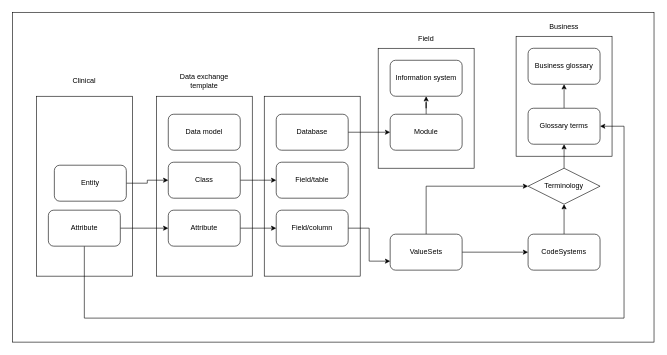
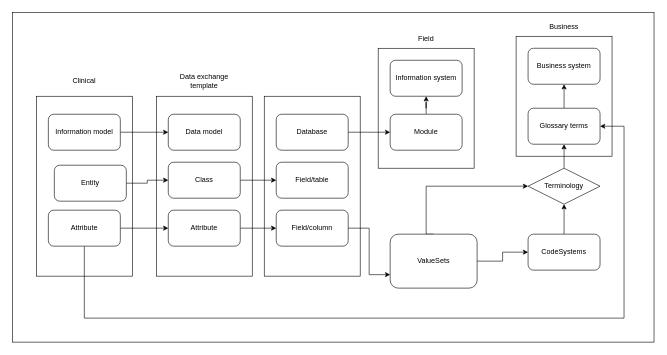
(564, 66) -> (564, 66)
none -> (84, 132)
none -> (162, 132)
(426, 252) -> (434, 261)
